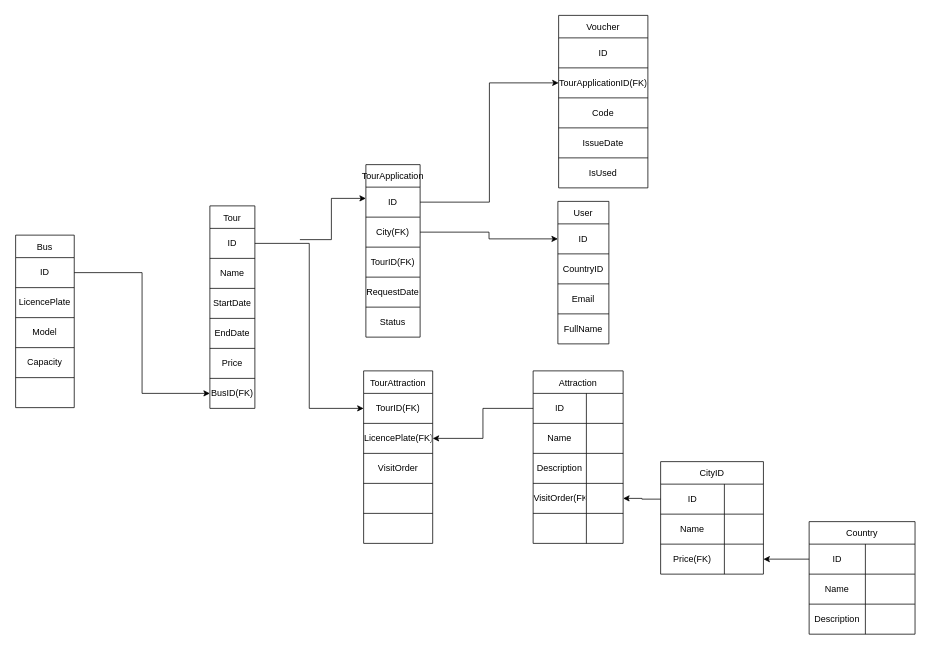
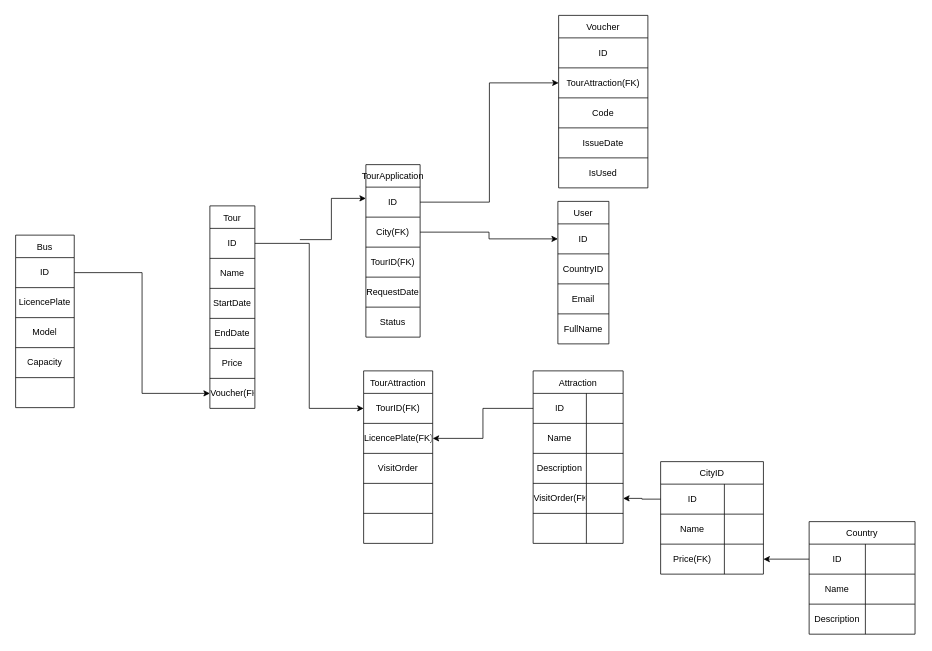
(603, 83) -> (603, 83)
(232, 393) -> (232, 393)
